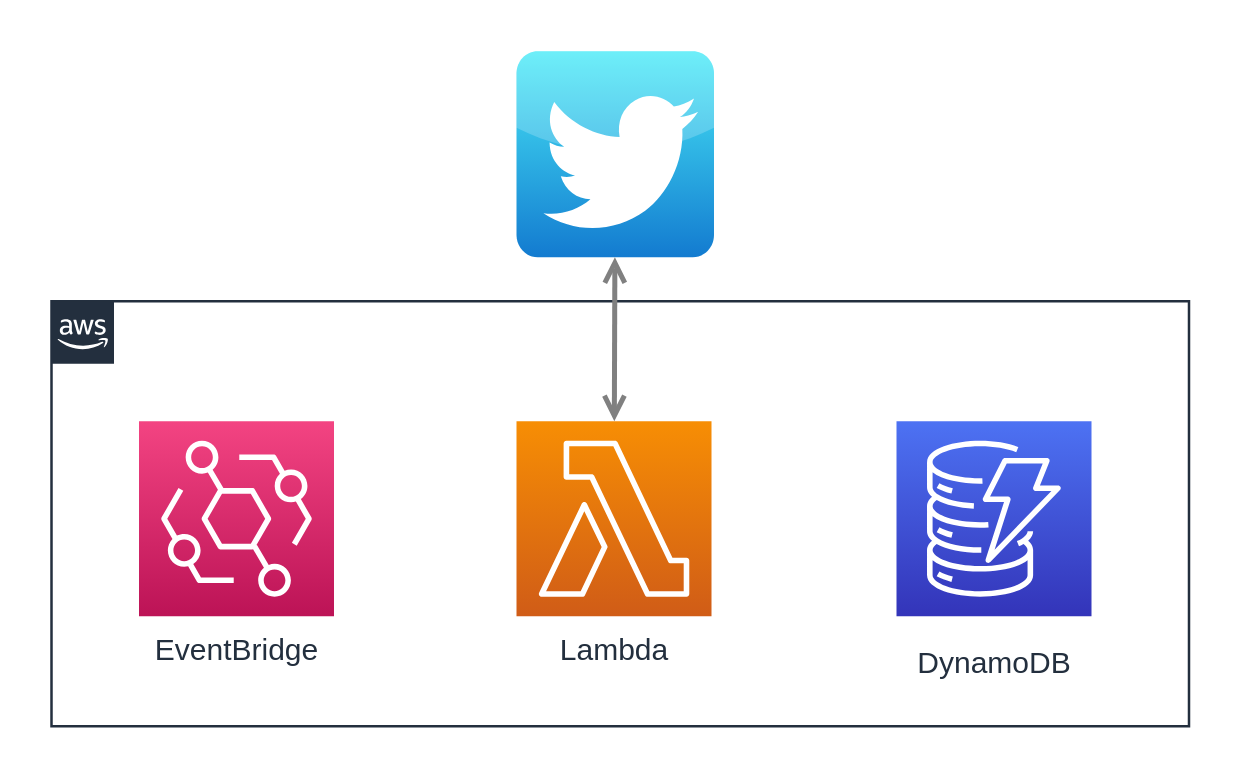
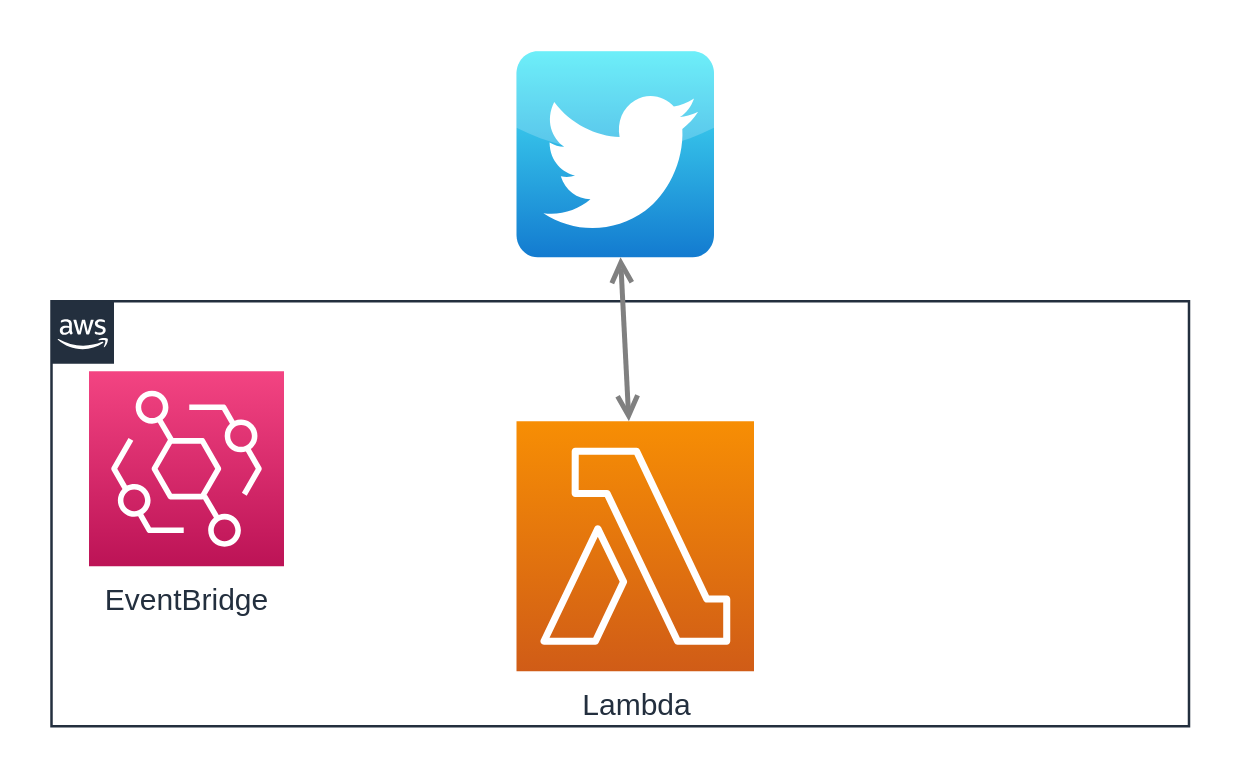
(236, 519) -> (186, 469)
(614, 519) -> (635, 546)
(994, 519) -> none
